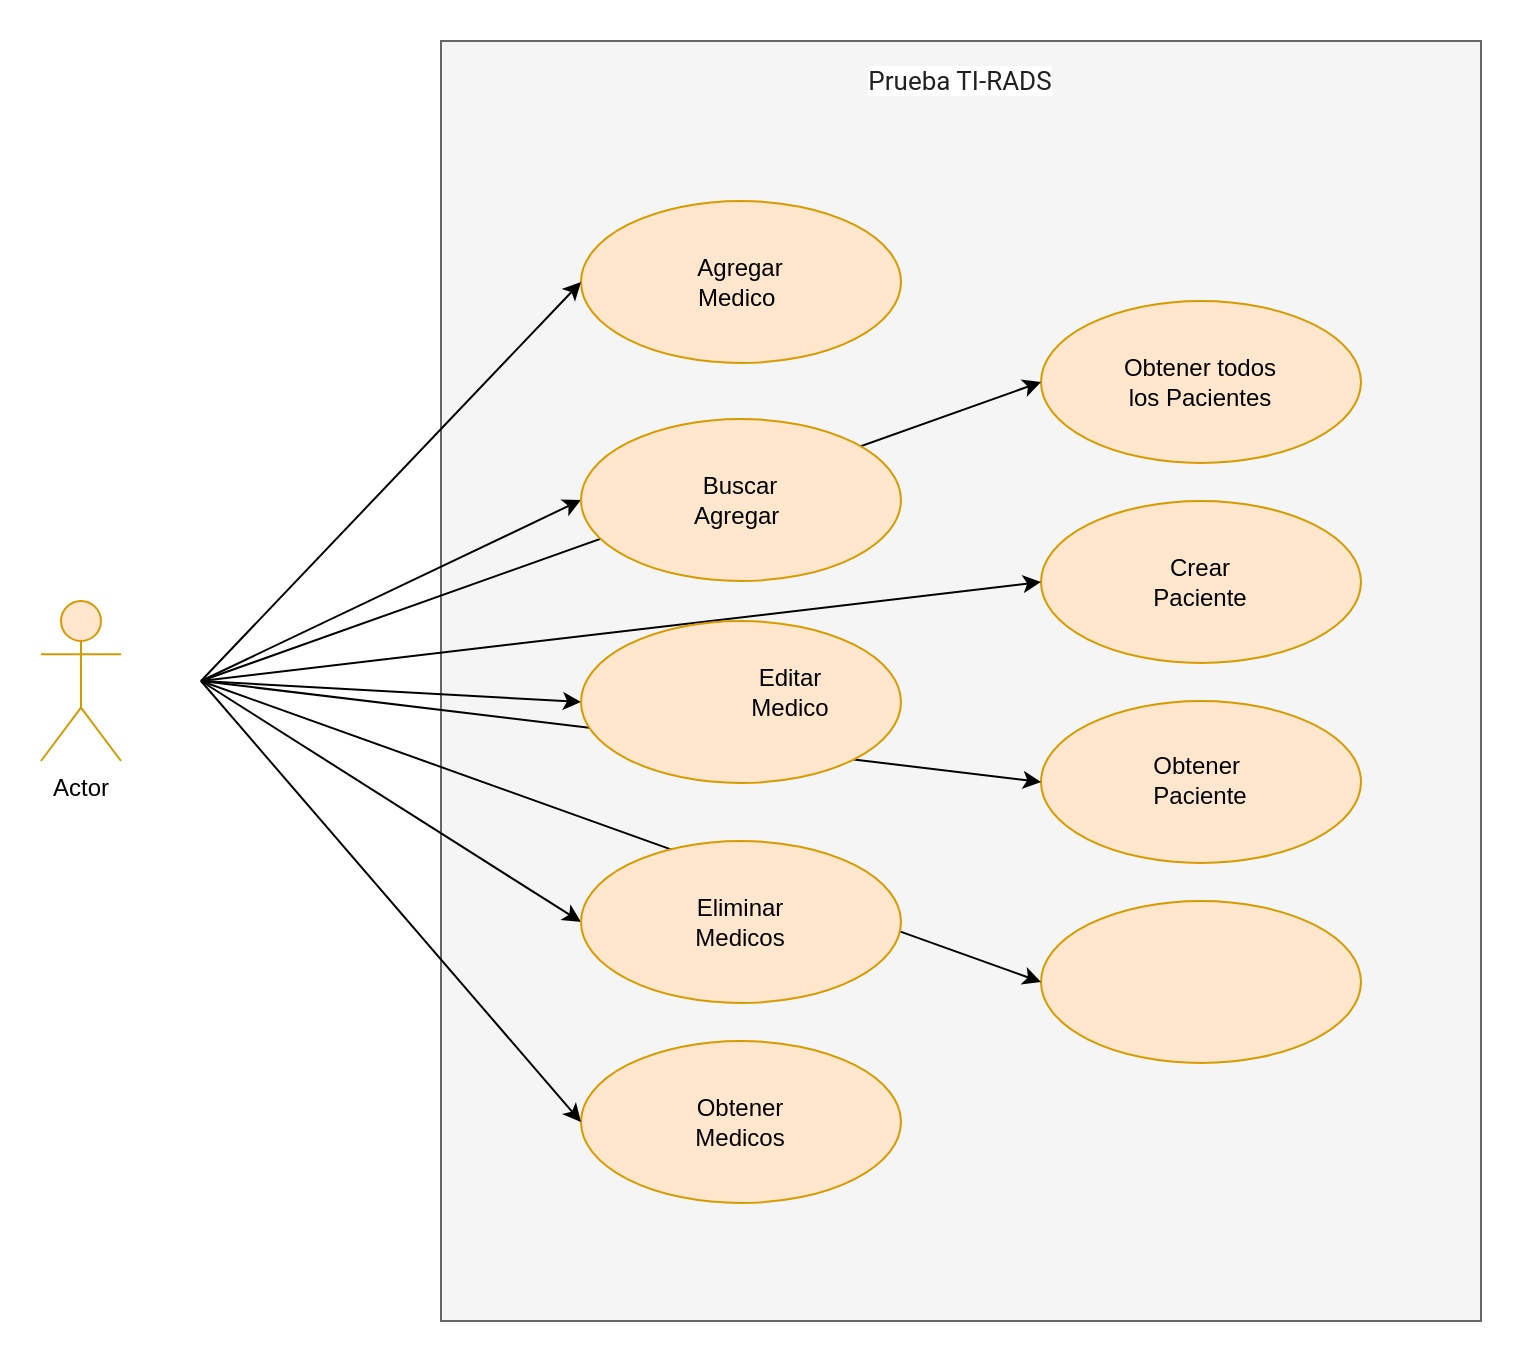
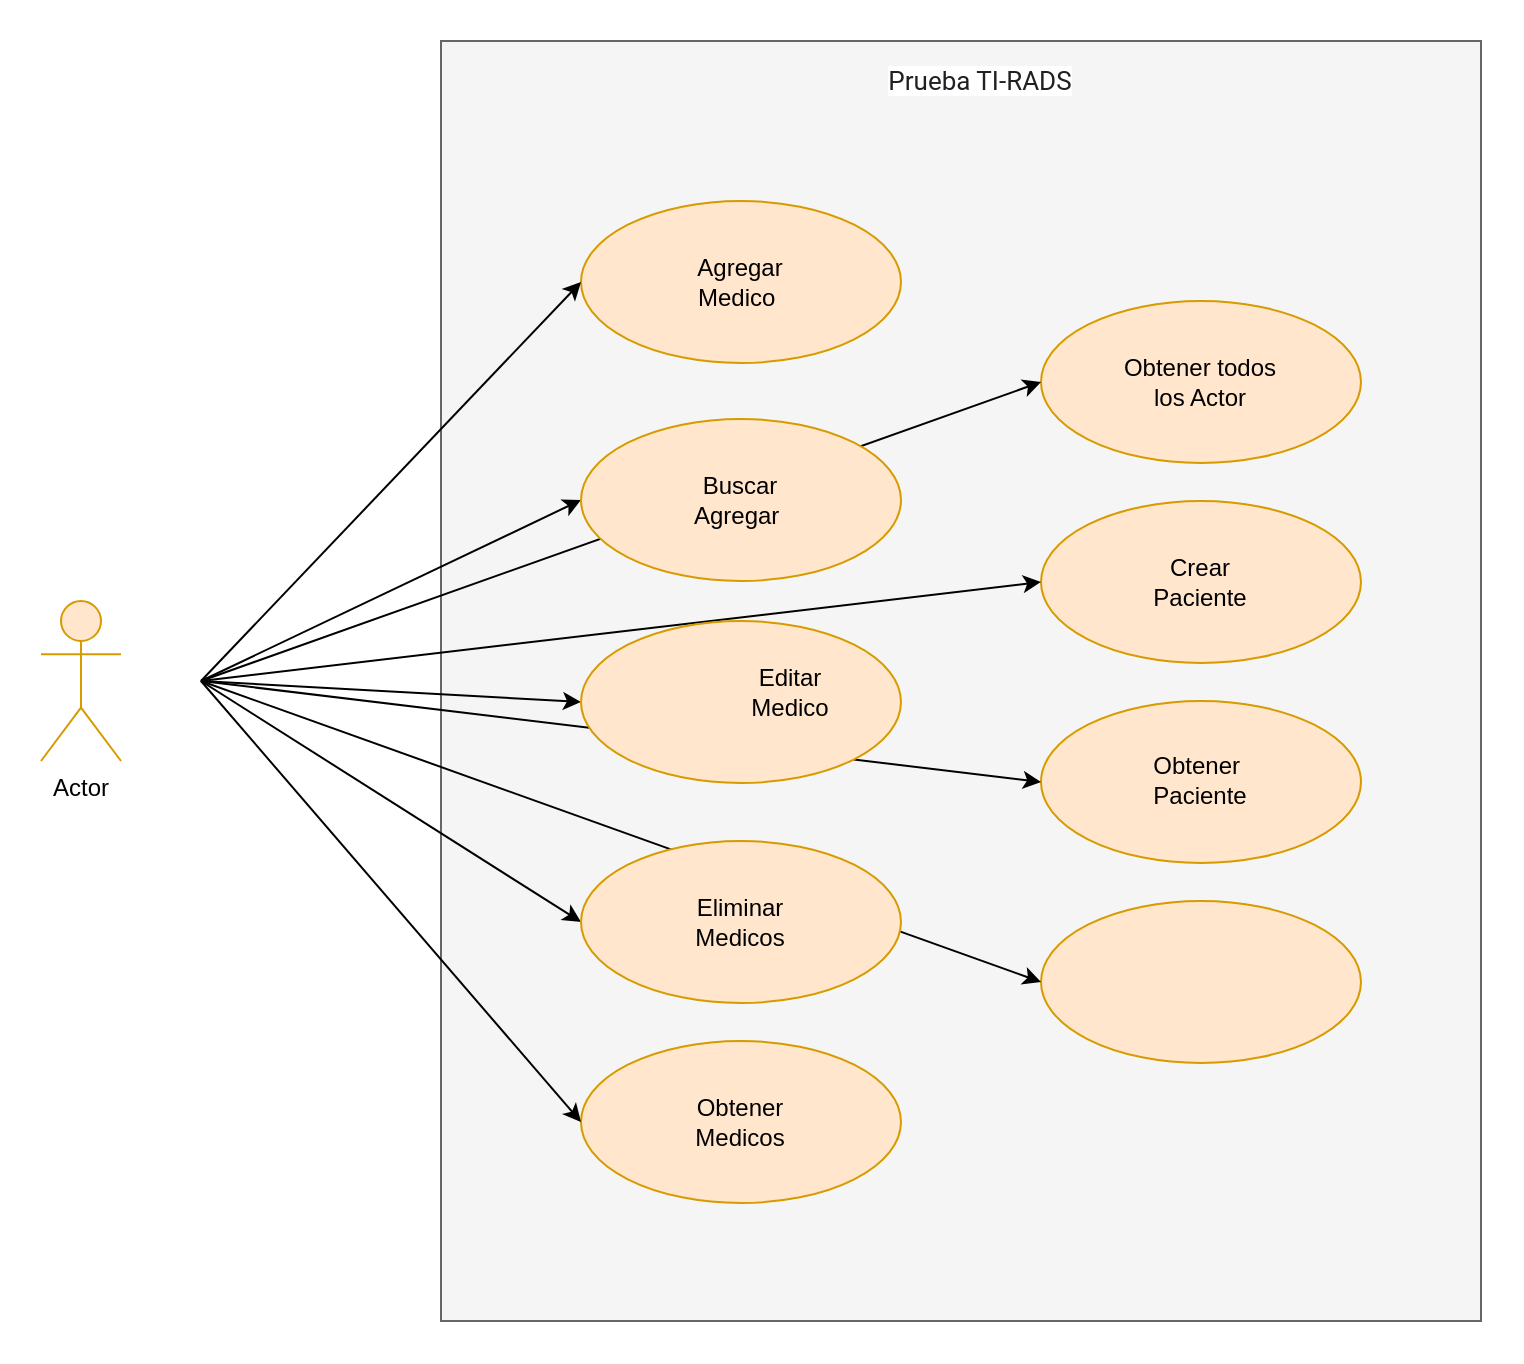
(961, 81) -> (981, 81)
(1201, 383) -> (1201, 383)
